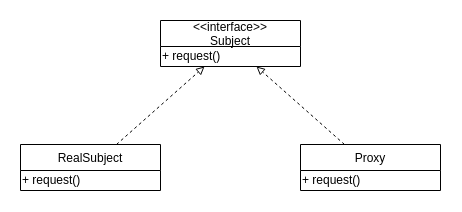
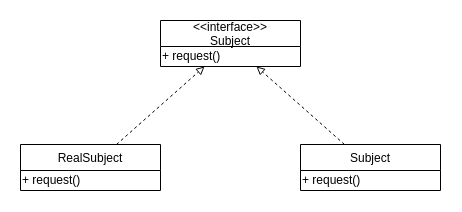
(370, 158) -> (370, 158)
